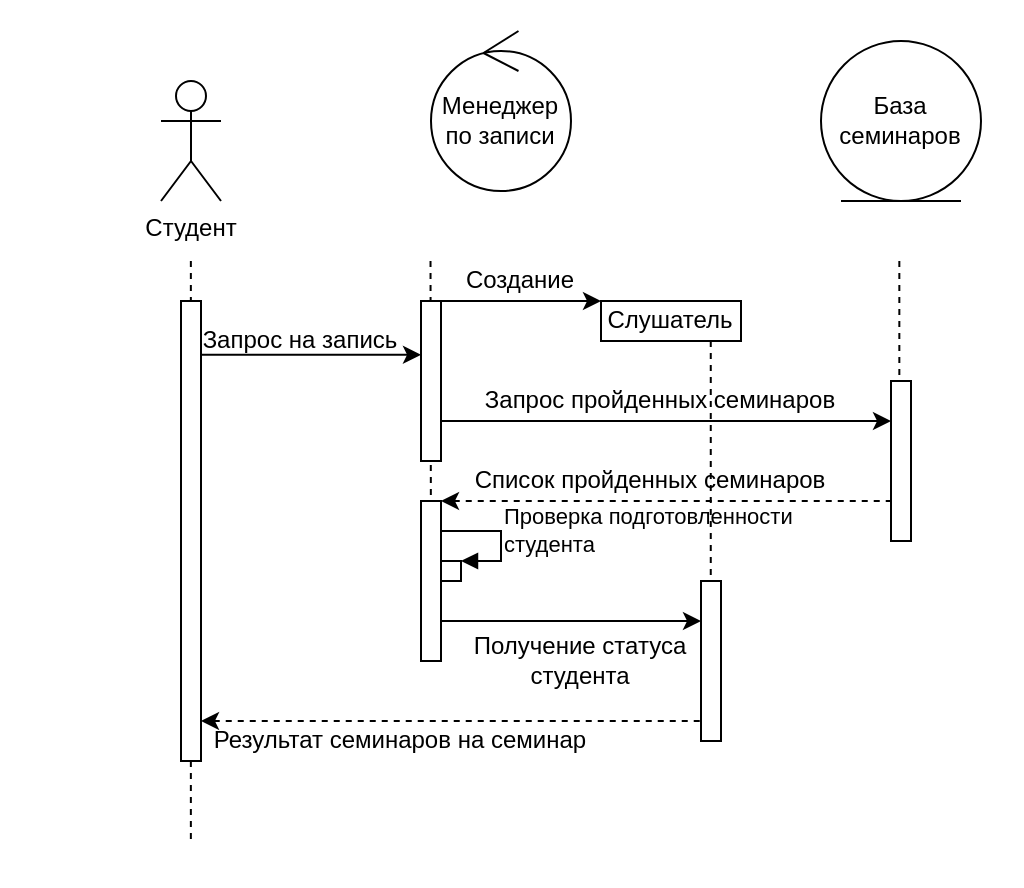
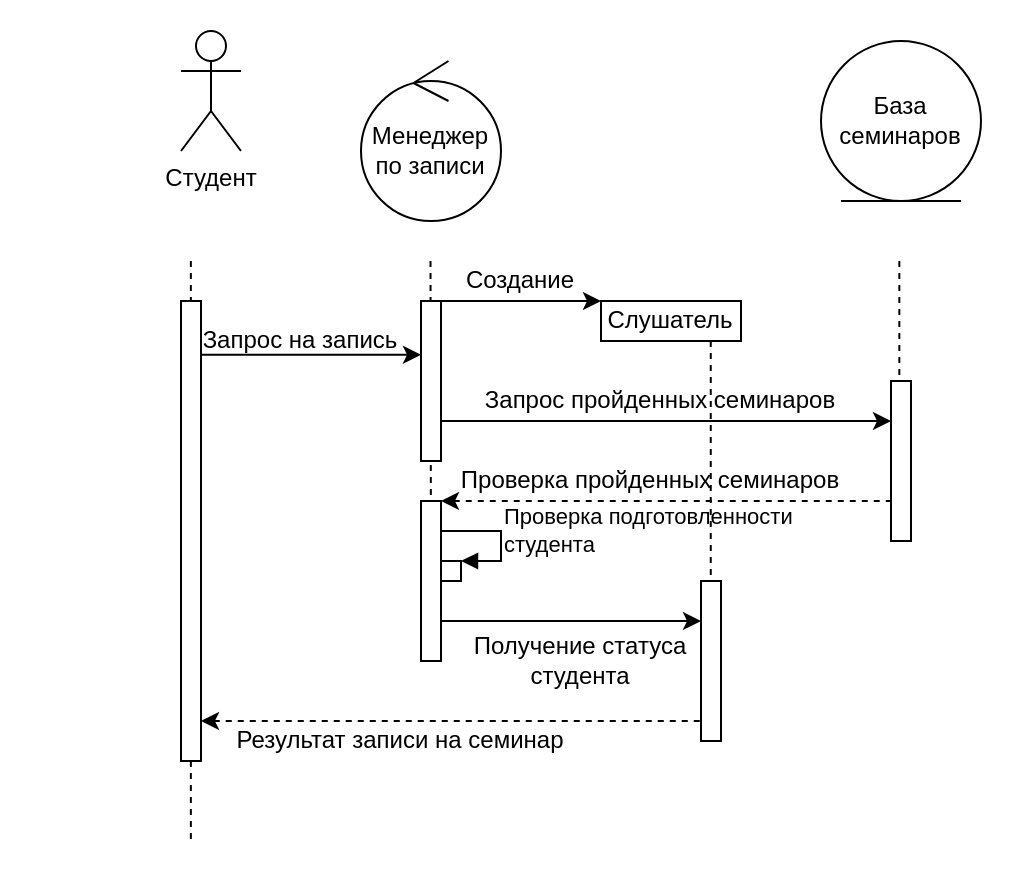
(501, 111) -> (431, 141)
(191, 141) -> (211, 91)
(651, 481) -> (651, 481)
(401, 741) -> (401, 741)
